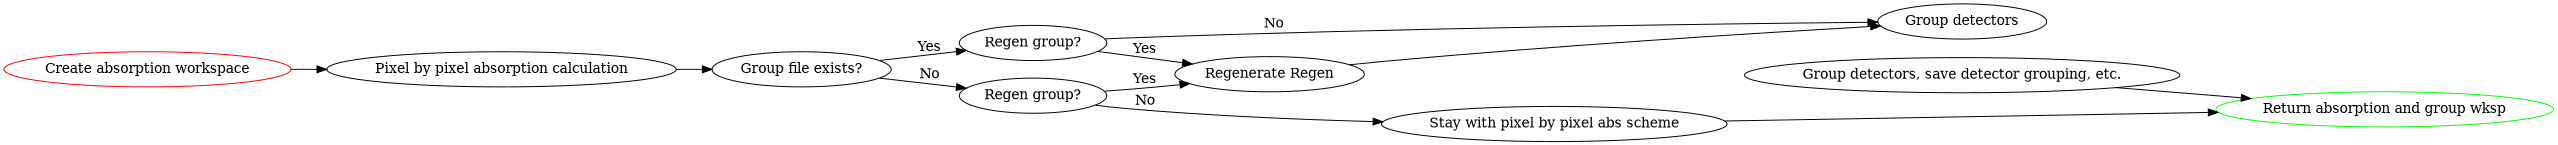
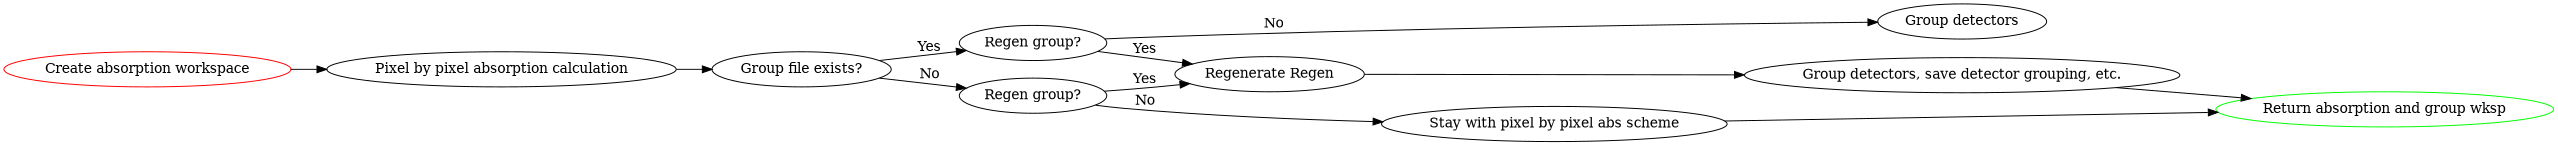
(1610, 43) -> (1549, 75)
